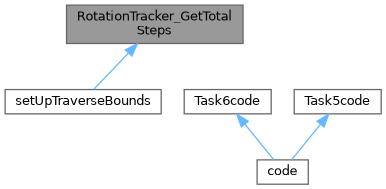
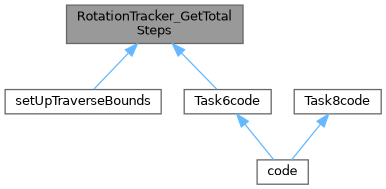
none -> (199, 71)
(338, 102) -> (338, 102)
